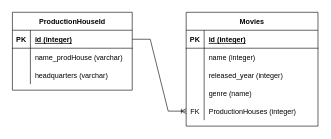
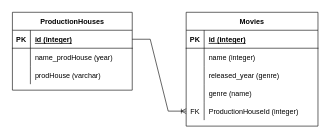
(72, 22) -> (72, 22)
(82, 58) -> (76, 58)
(78, 76) -> (72, 76)
(252, 76) -> (249, 76)
(258, 112) -> (260, 112)
